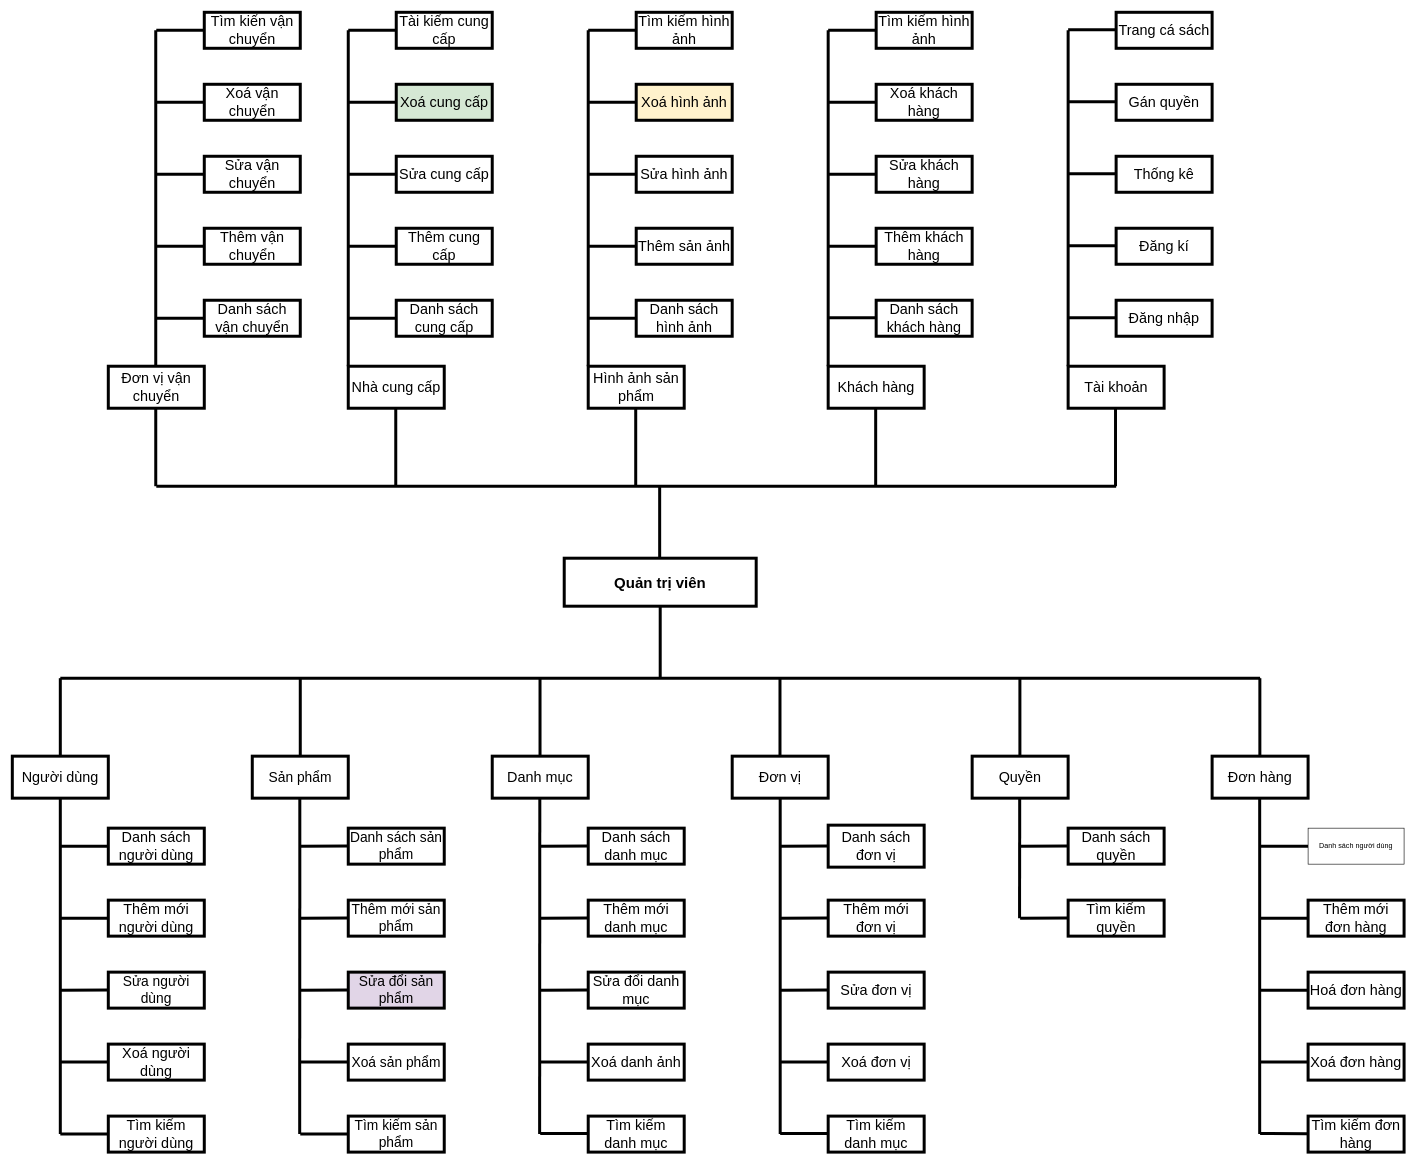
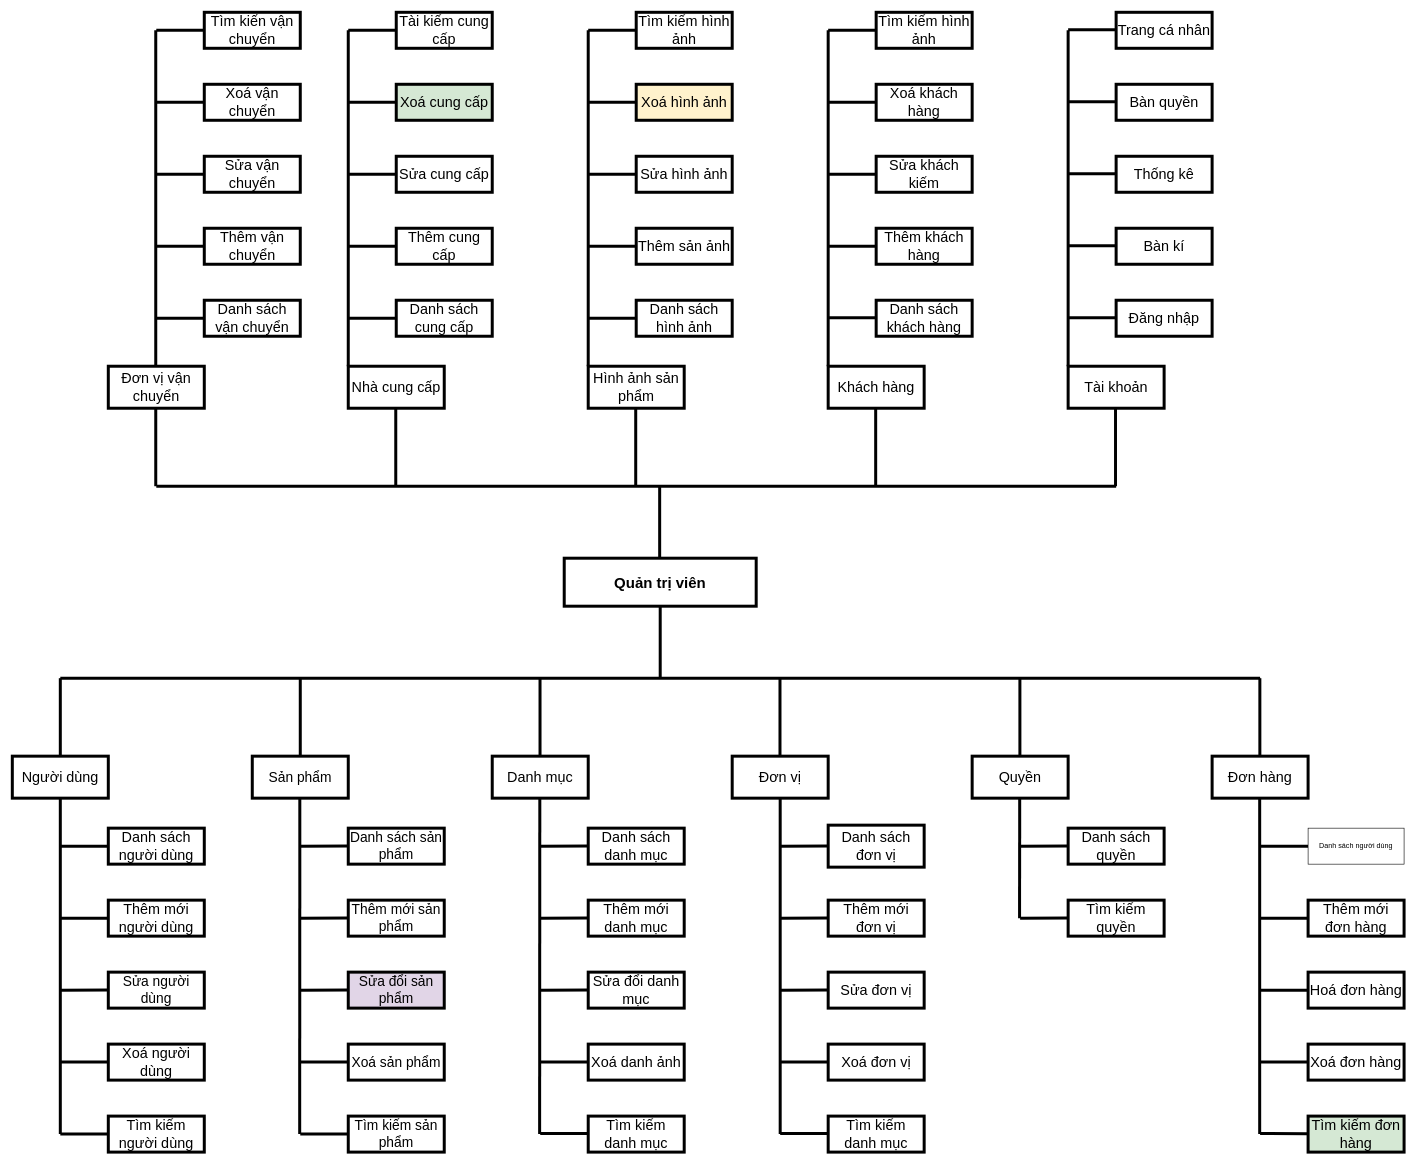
(1164, 30) -> (1164, 30)
(1164, 102) -> (1164, 102)
(924, 174) -> (924, 174)
(1164, 246) -> (1164, 246)
(1356, 1134) -> (1356, 1134)
